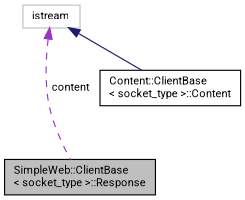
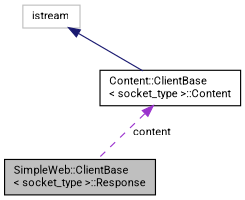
(48, 102) -> (121, 137)
